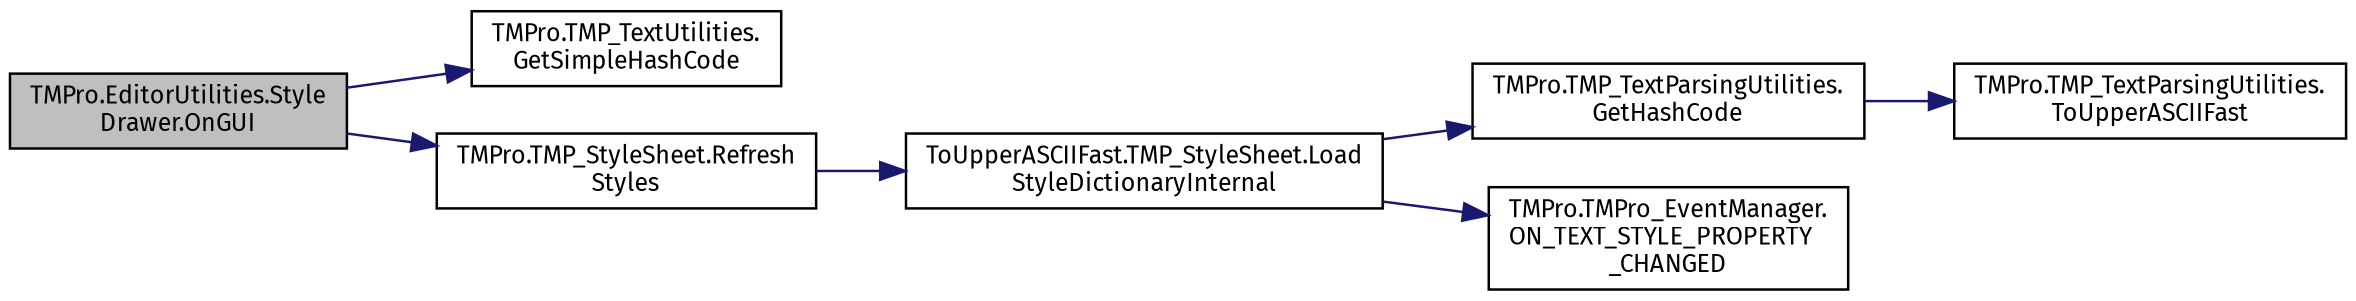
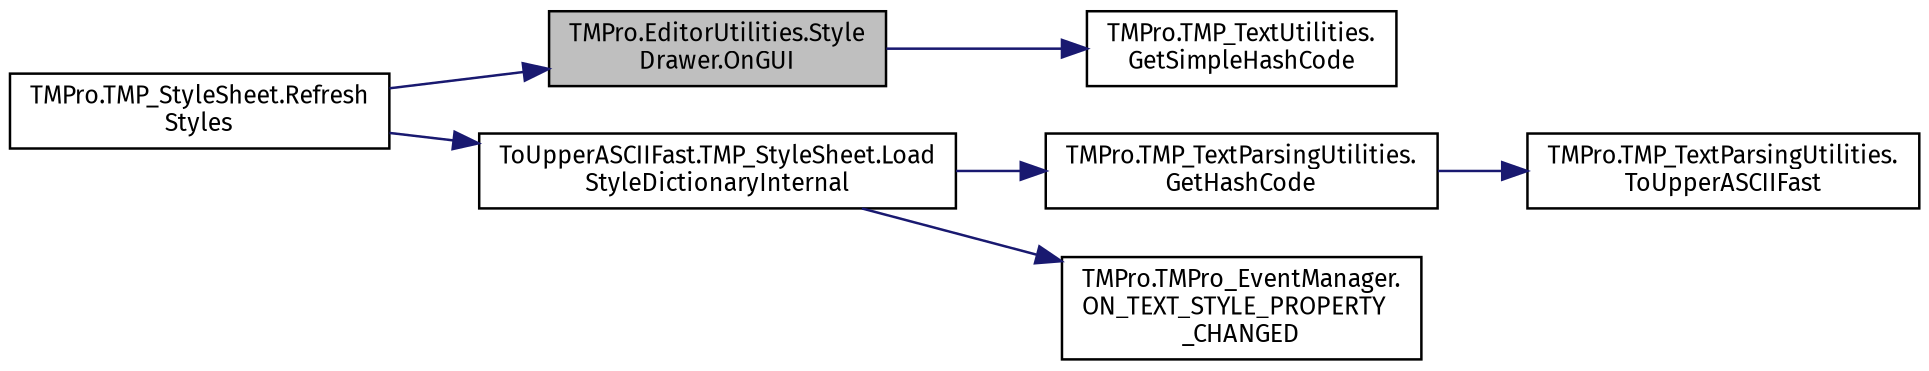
(379, 138) -> (456, 80)
